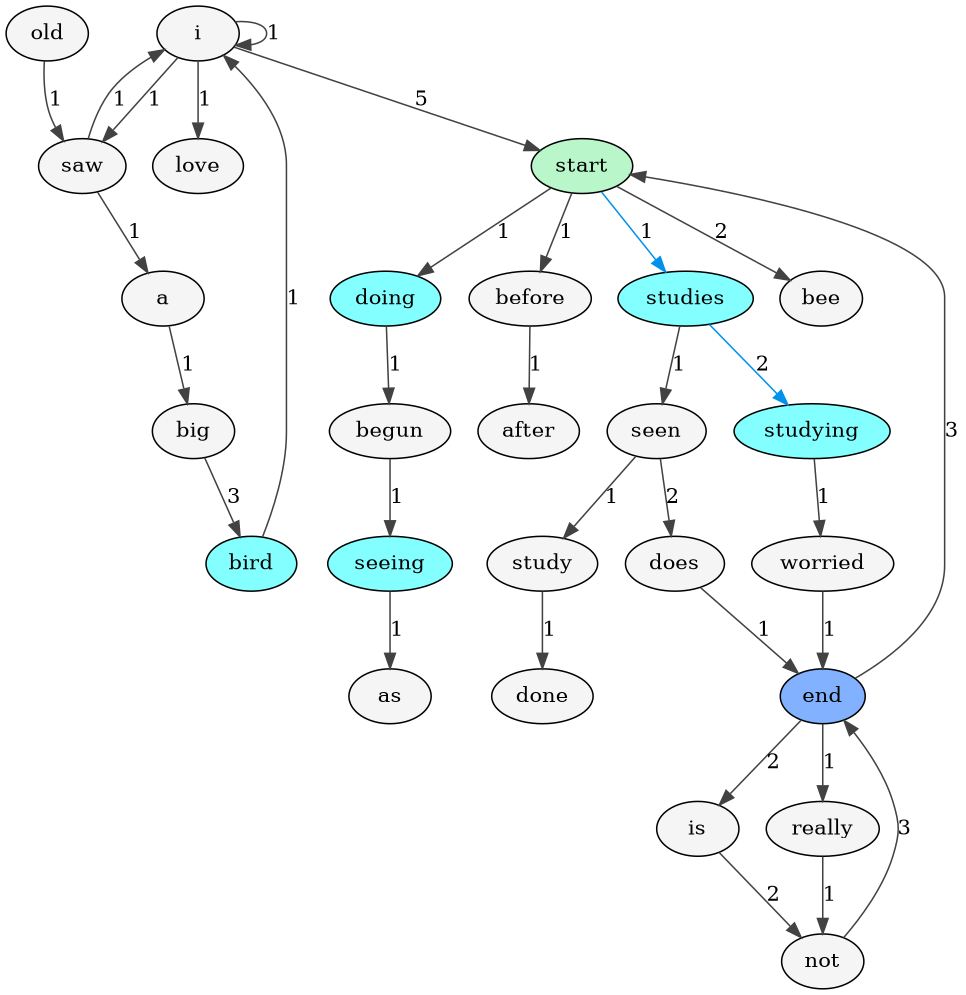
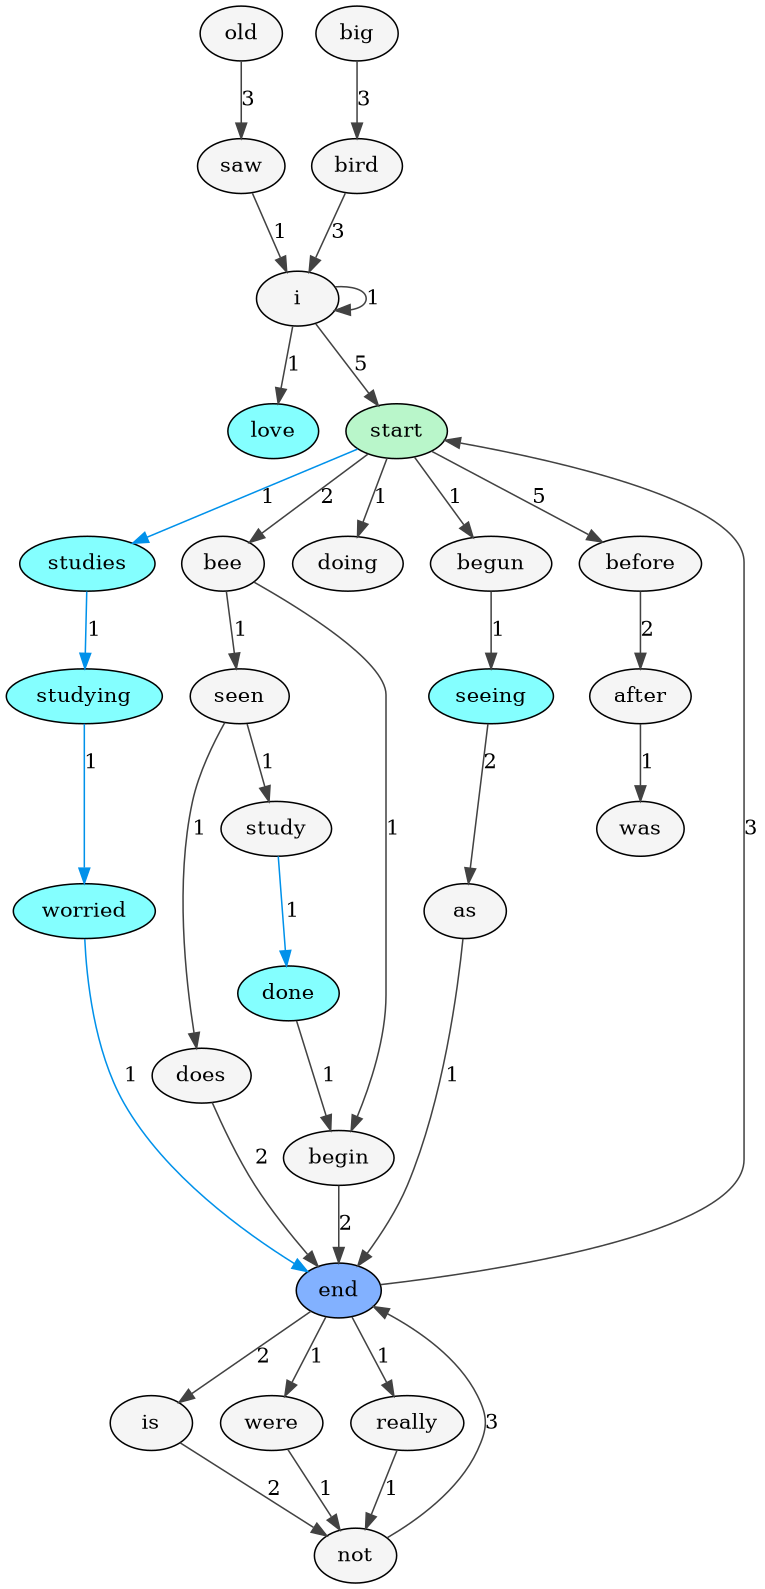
(146, 94) -> none
(56, 100) -> (249, 100)
(198, 166) -> (273, 431)
(567, 232) -> (540, 497)
(163, 299) -> none
(294, 299) -> (339, 232)
(385, 299) -> (348, 564)
(387, 357) -> (439, 491)
(673, 357) -> (230, 622)
(536, 365) -> (648, 630)
(763, 365) -> (95, 630)
(817, 490) -> (84, 796)
(673, 497) -> (200, 829)
(251, 564) -> (357, 166)
(823, 564) -> (84, 911)
(542, 622) -> (282, 903)
(823, 622) -> (142, 1131)
(398, 630) -> (491, 763)
(765, 630) -> (263, 1158)
(542, 696) -> (288, 993)
none -> (640, 829)
none -> (434, 1103)
none -> (339, 1158)
none -> (272, 1423)
